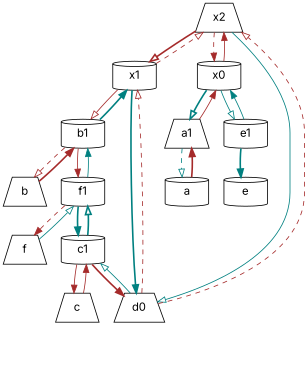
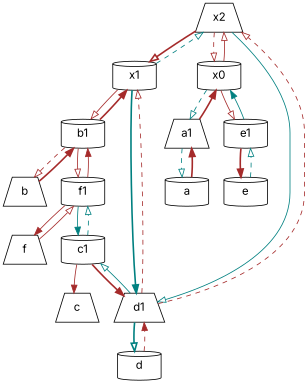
(214, 43) -> (214, 43)
(177, 50) -> (177, 50)
(224, 51) -> (224, 51)
(200, 101) -> (200, 101)
(225, 101) -> (225, 101)
(111, 108) -> (111, 108)
(206, 109) -> (206, 109)
(78, 159) -> (78, 159)
(240, 159) -> (240, 159)
(88, 167) -> (88, 167)
none -> (251, 167)
(52, 217) -> (52, 217)
(78, 217) -> (78, 217)
(88, 225) -> (88, 225)
(54, 226) -> (54, 226)
(85, 283) -> none
(139, 308) -> (139, 308)
none -> (139, 366)
